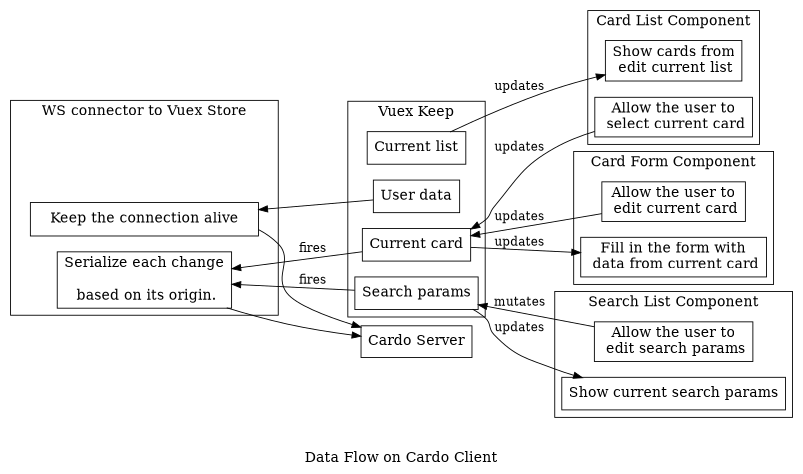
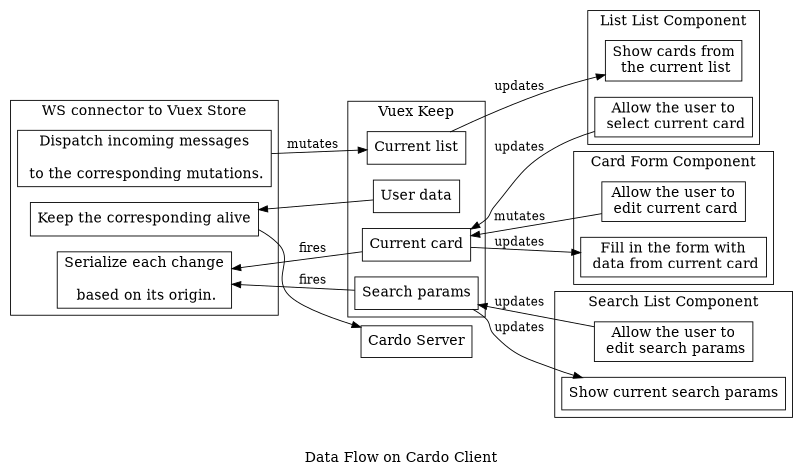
(674, 22) -> (674, 22)
(674, 61) -> (674, 61)
none -> (144, 158)
(520, 217) -> (520, 217)
(144, 219) -> (144, 219)
(520, 302) -> (520, 302)
(289, 324) -> none
